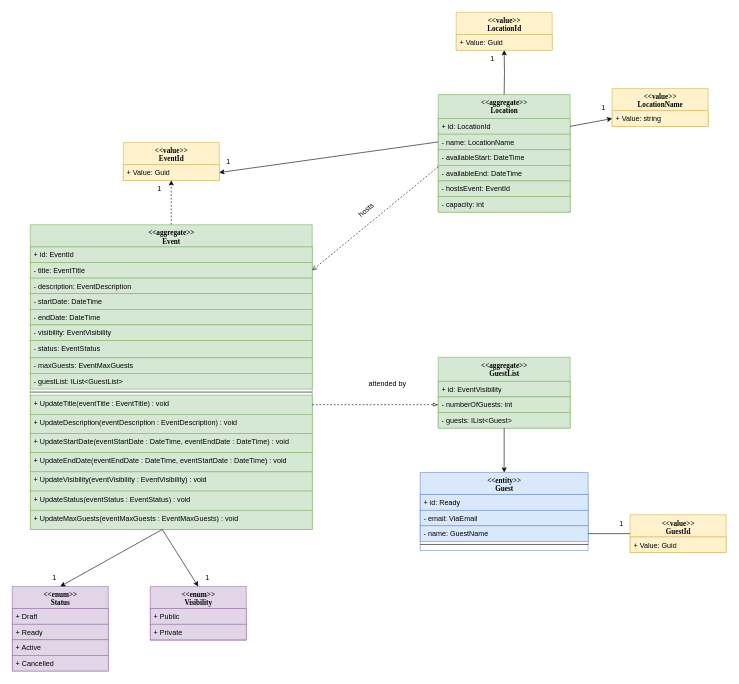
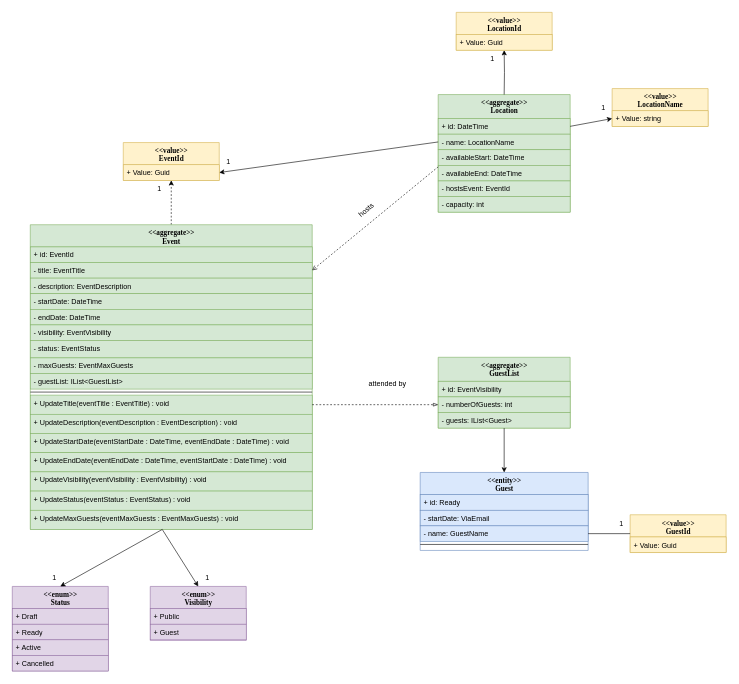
(469, 127) -> (465, 127)
(451, 519) -> (461, 519)
(170, 633) -> (167, 633)
